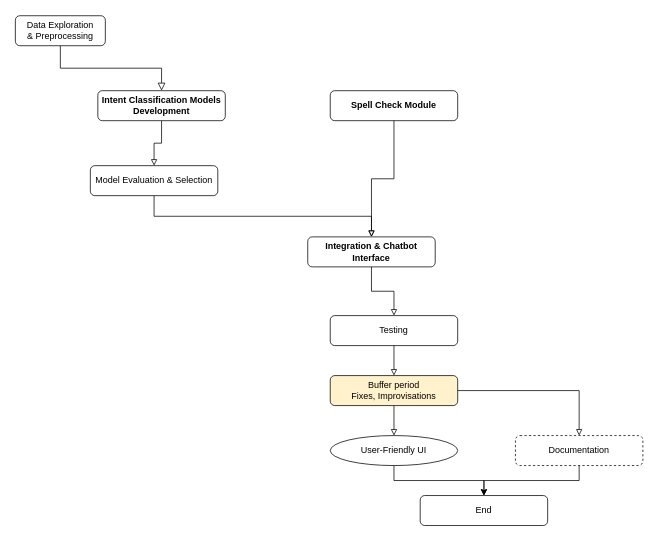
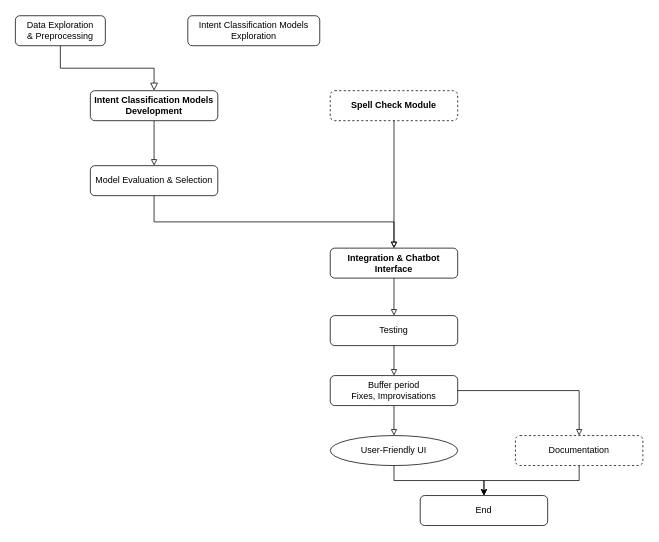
none -> (254, 30)
(162, 105) -> (154, 105)
(394, 105) -> (394, 105)
(372, 252) -> (394, 263)
(394, 390) -> (394, 390)
